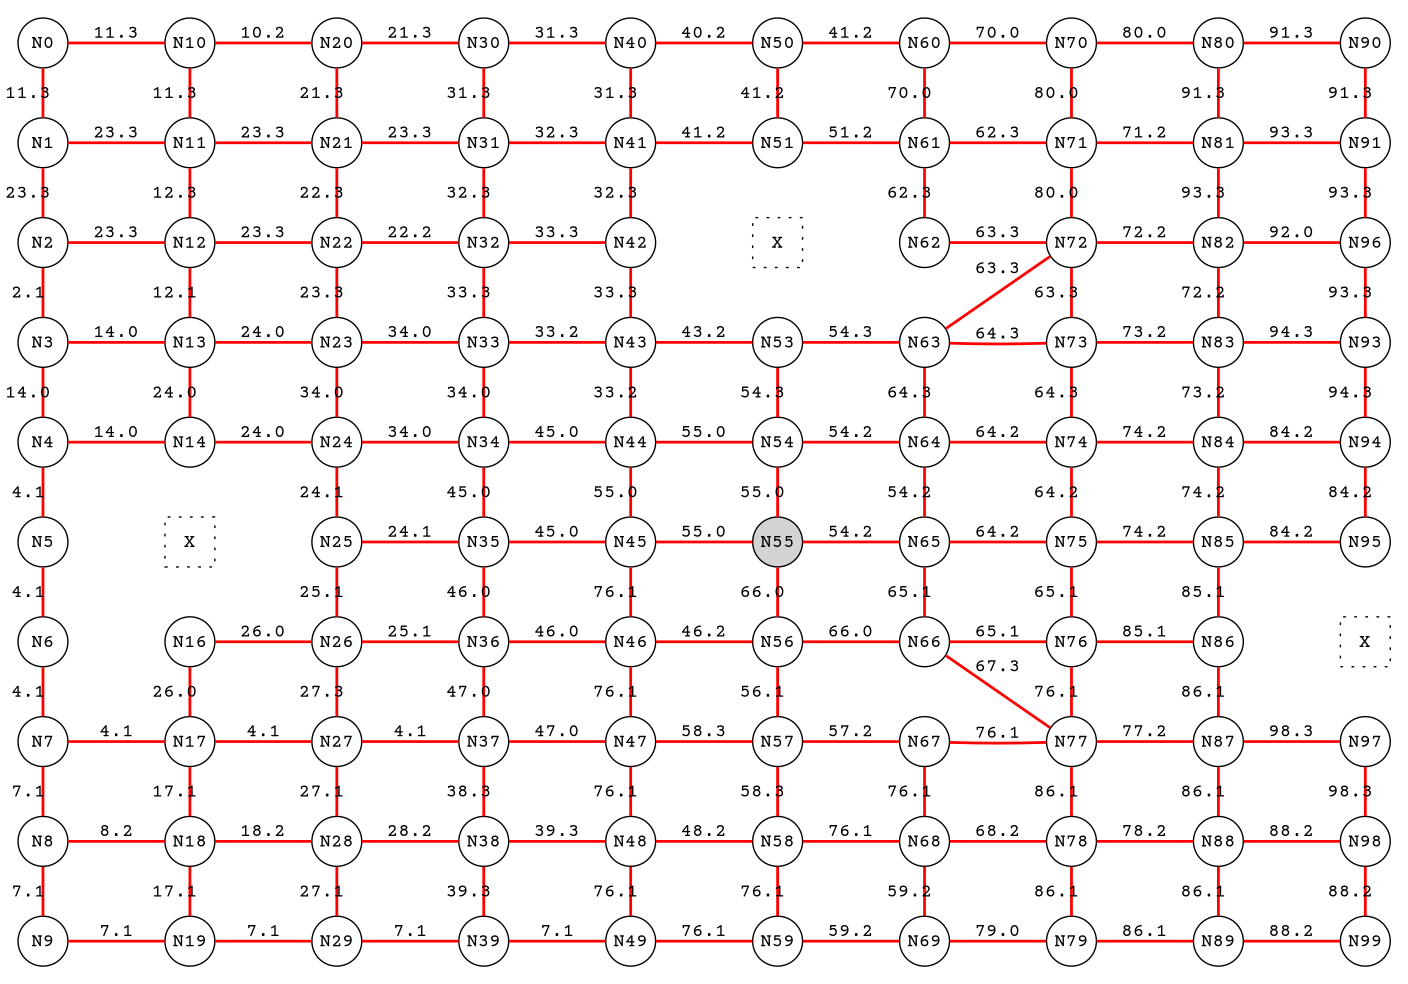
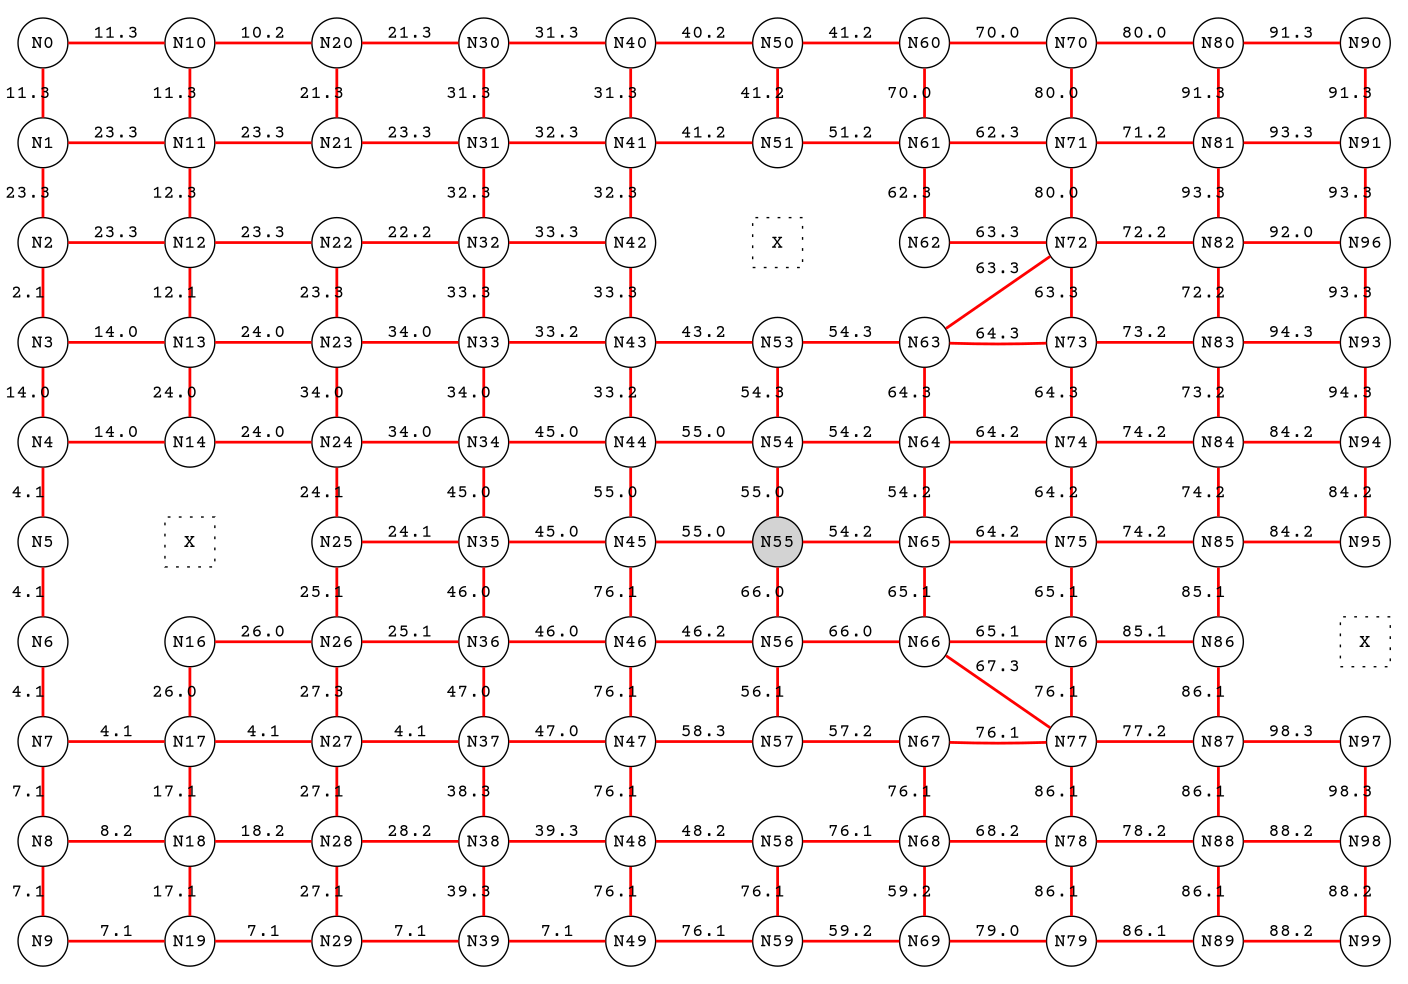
(337, 193) -> none
(778, 792) -> none
